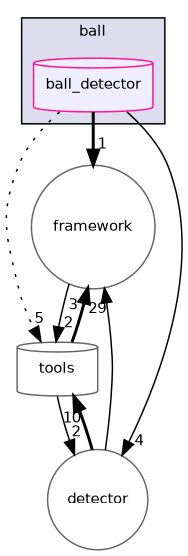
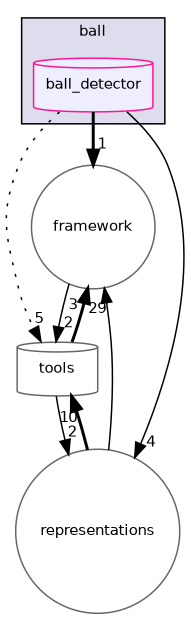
(98, 500) -> (98, 531)
